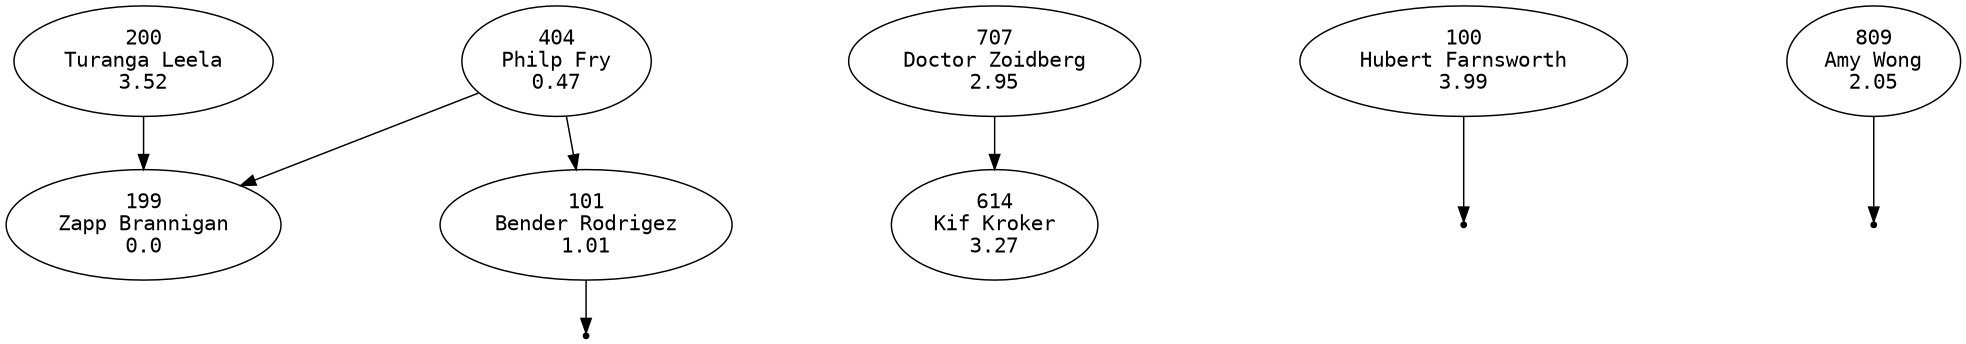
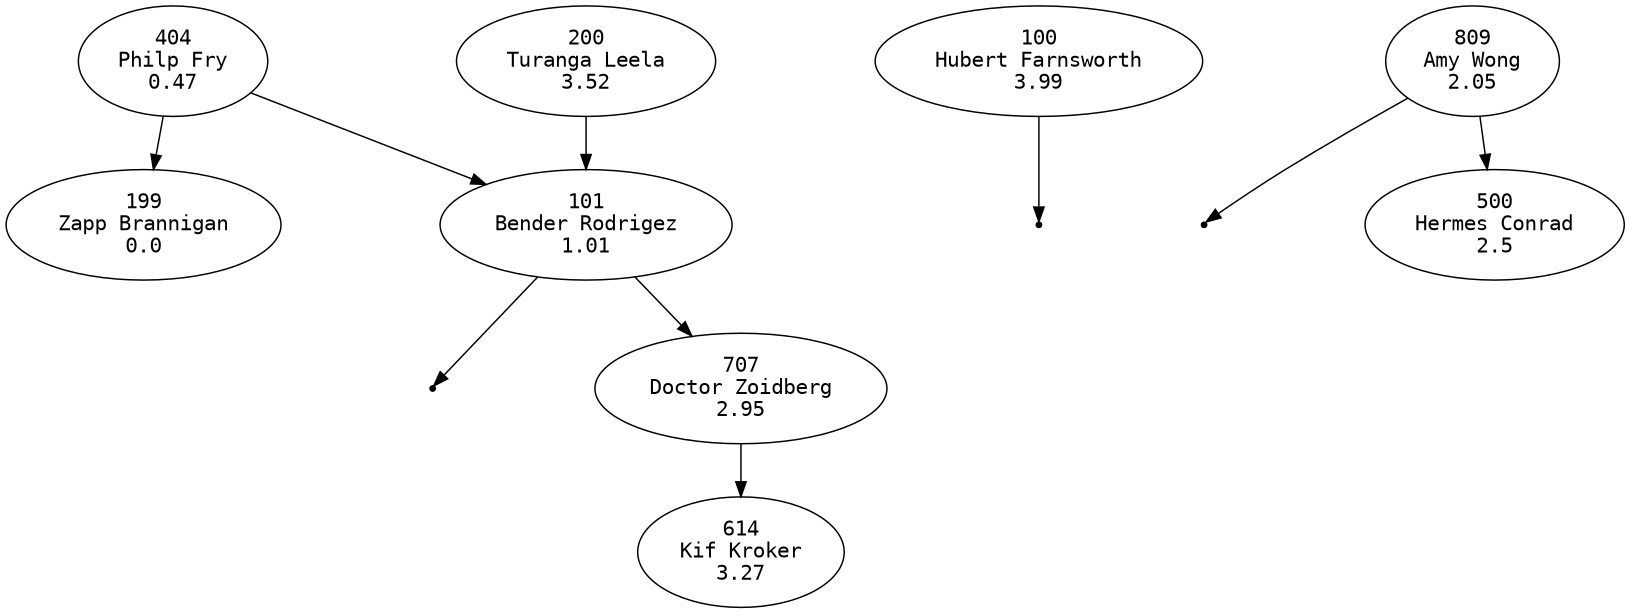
(144, 135) -> (586, 135)
none -> (1495, 225)
none -> (658, 301)
